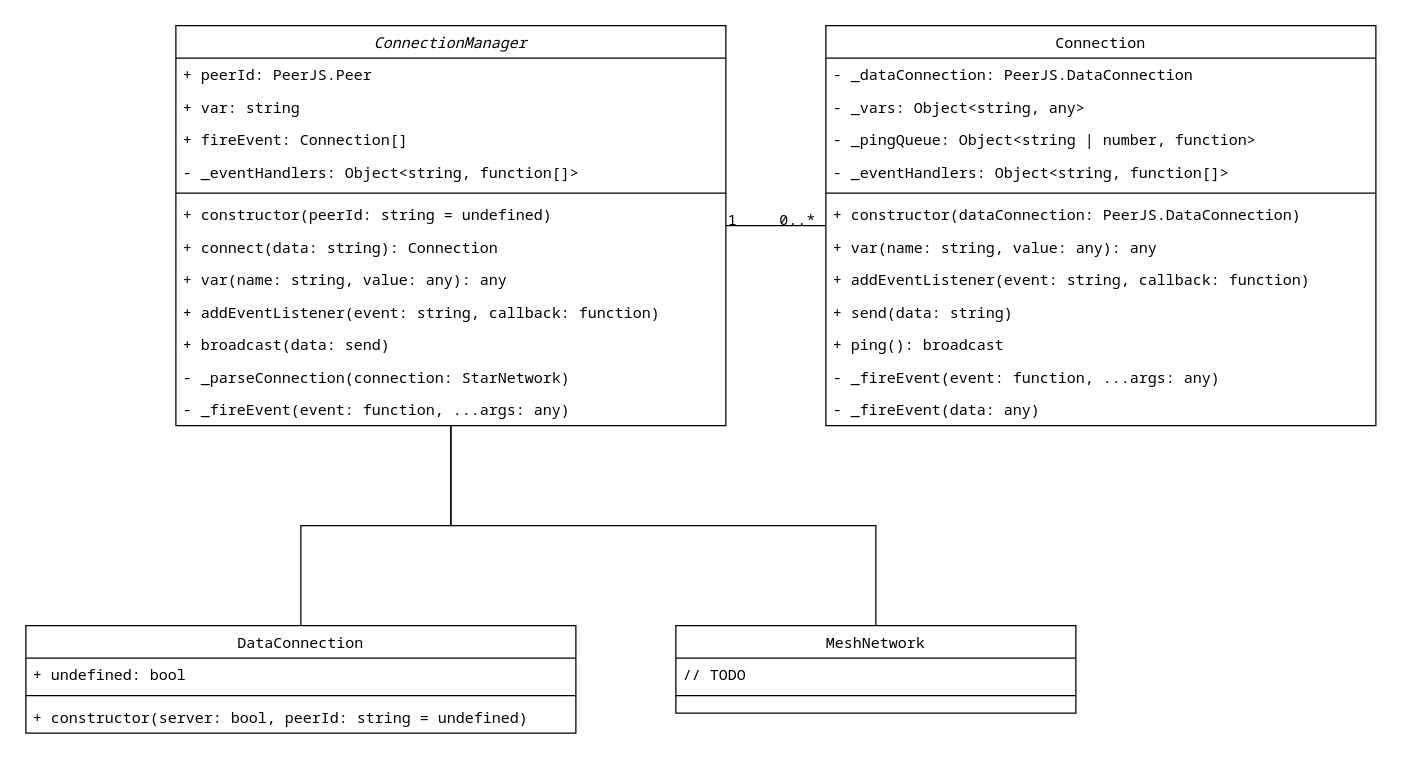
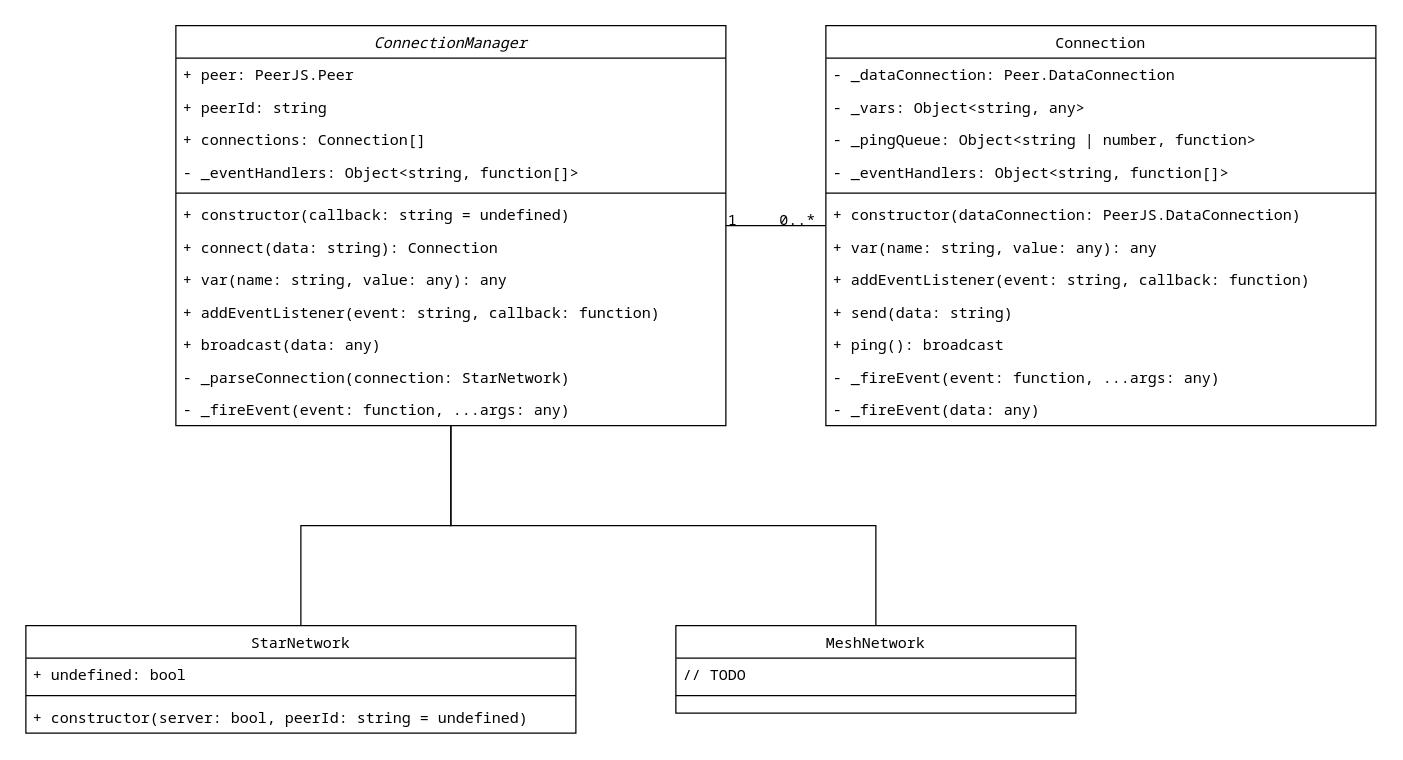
(263, 75) -> (255, 75)
(989, 75) -> (980, 75)
(229, 108) -> (242, 108)
(278, 140) -> (286, 140)
(341, 215) -> (346, 215)
(273, 345) -> (269, 345)
(300, 643) -> (300, 643)
